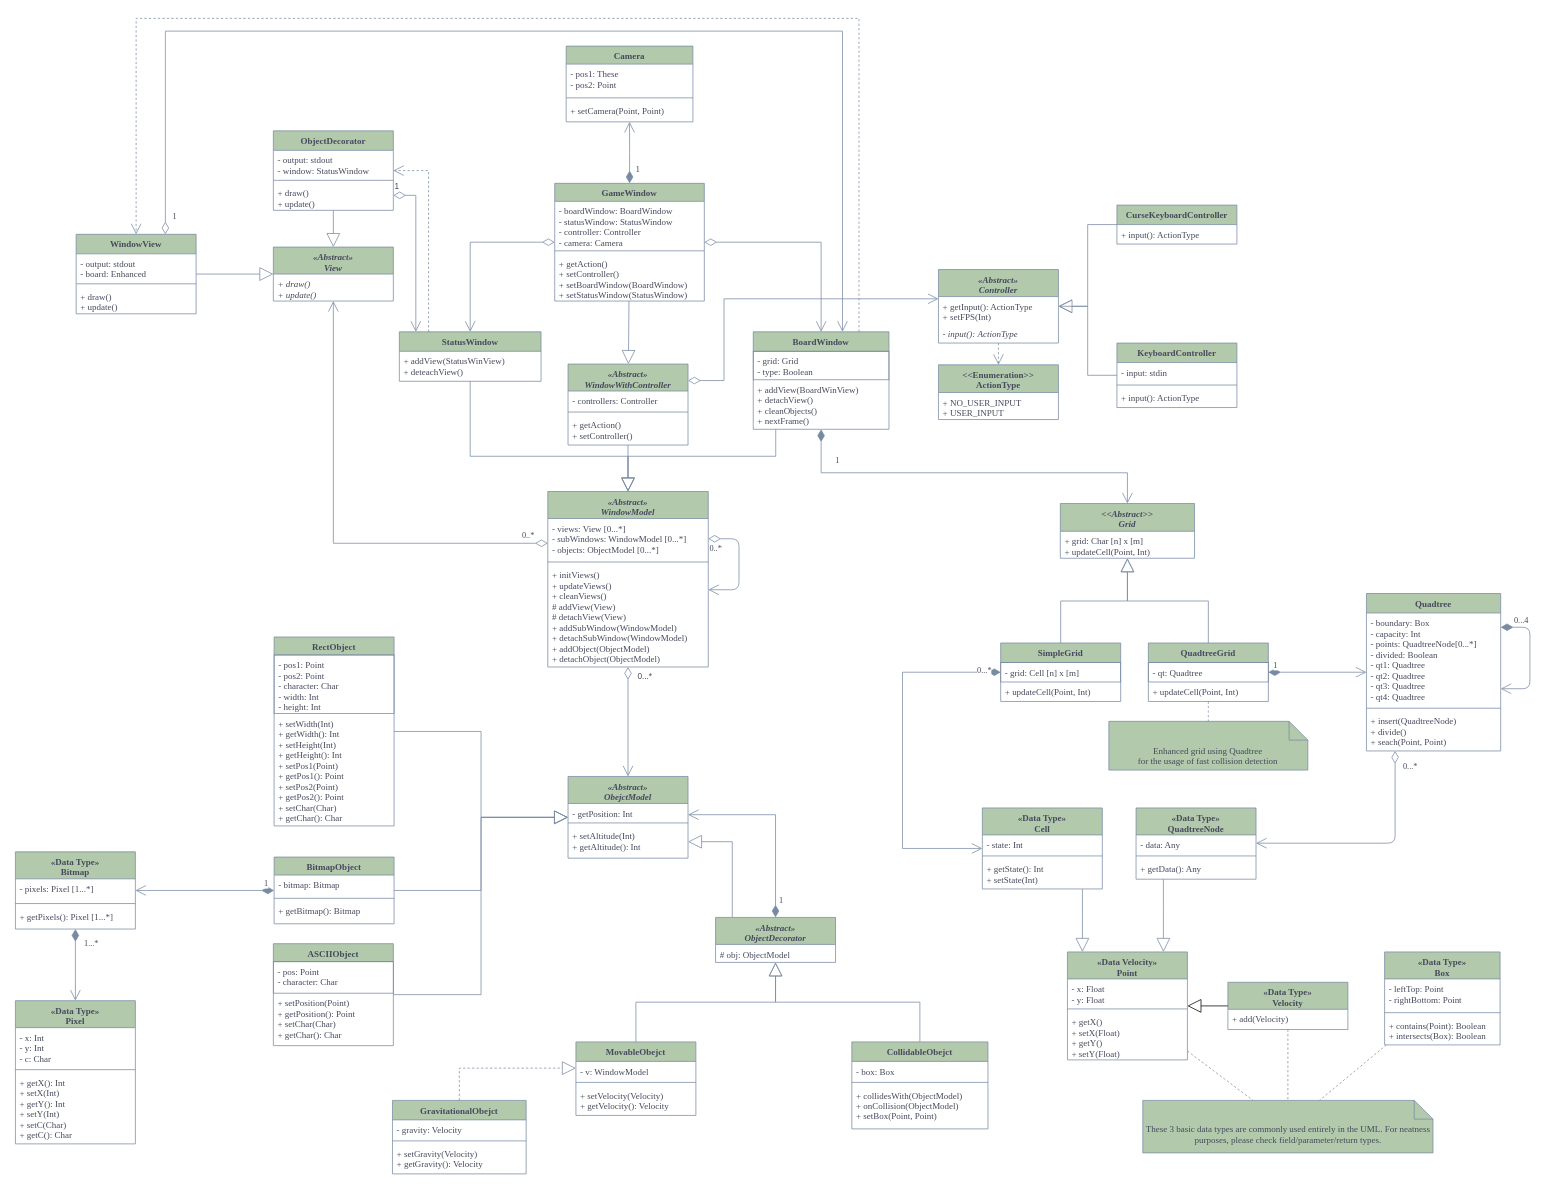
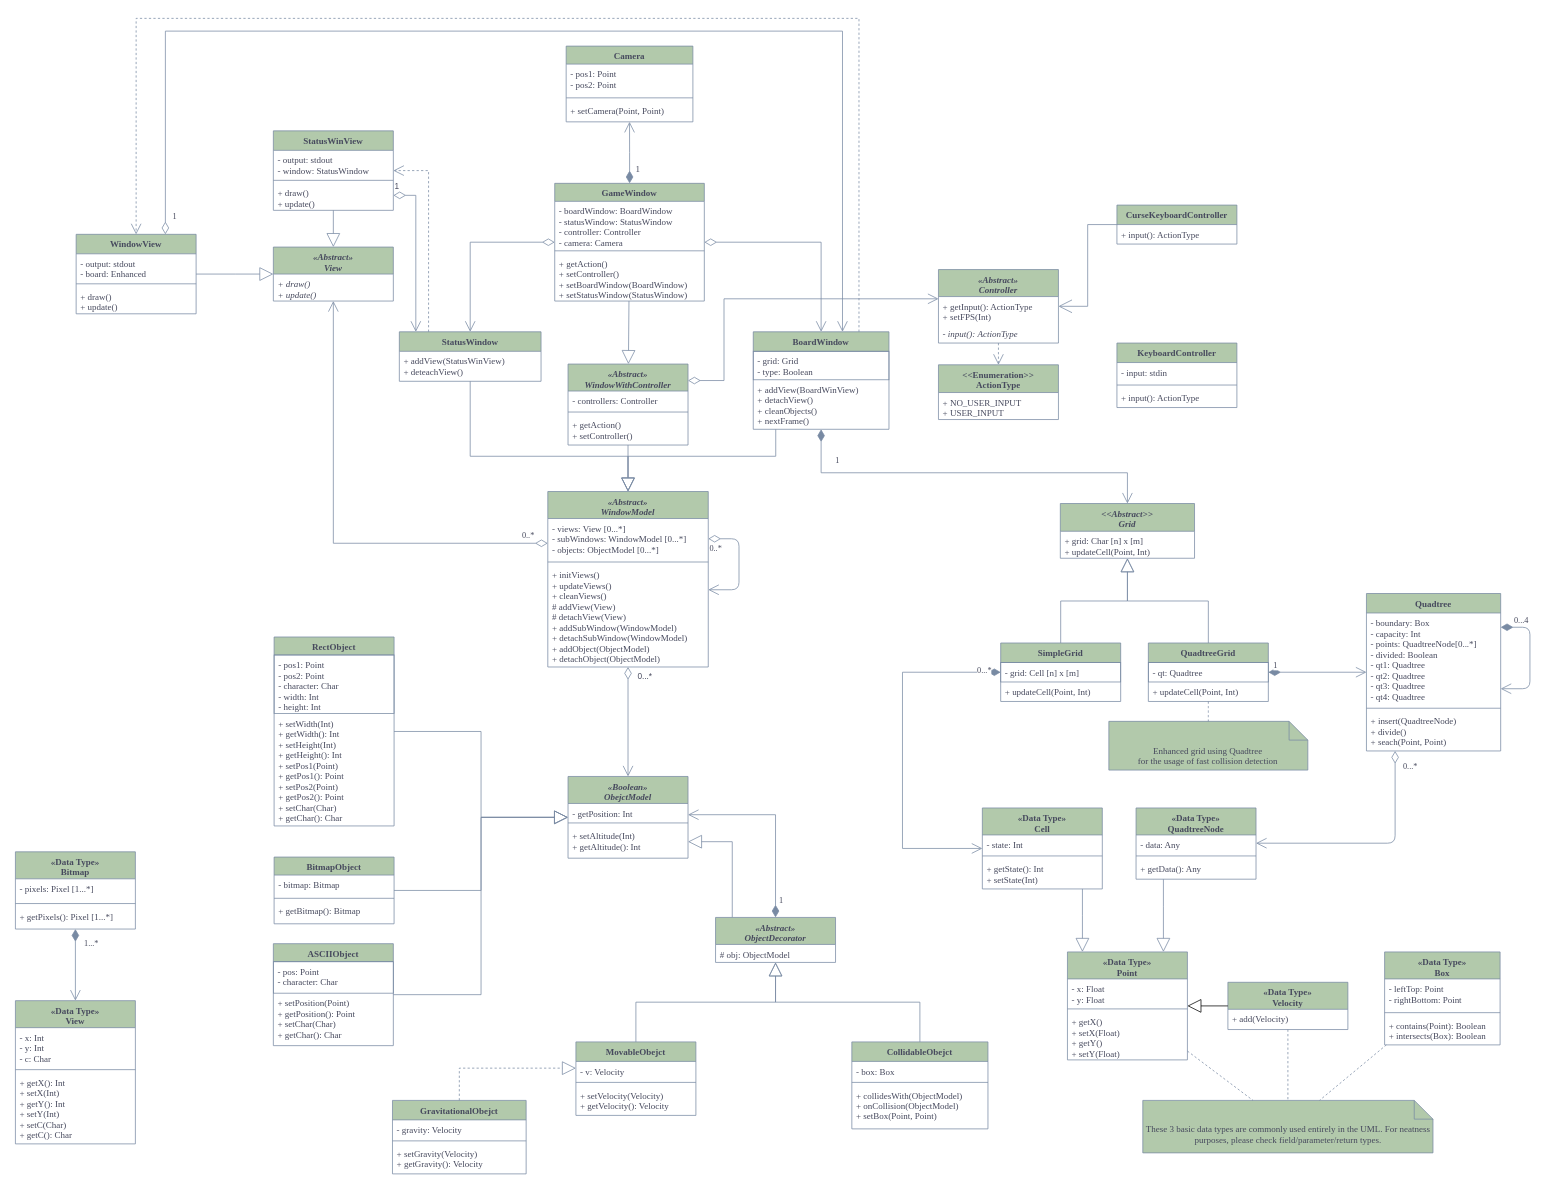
(600, 74) -> (598, 74)
(333, 141) -> (333, 141)
(1088, 355) -> none
(628, 787) -> (628, 787)
(200, 891) -> none
(1127, 962) -> (1127, 962)
(75, 1011) -> (75, 1011)
(615, 1072) -> (607, 1072)
